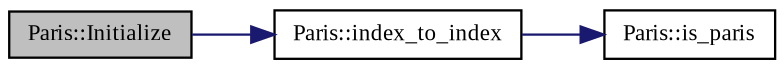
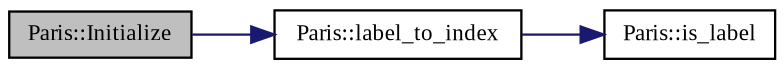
(398, 35) -> (398, 35)
(690, 35) -> (690, 35)
